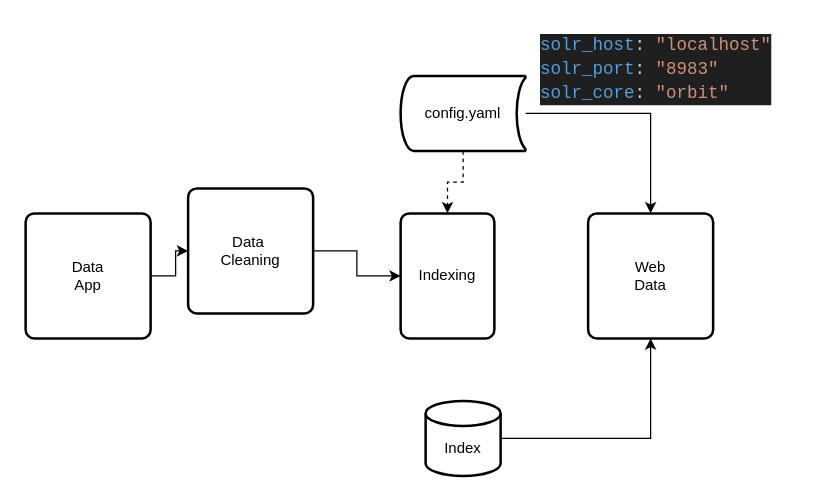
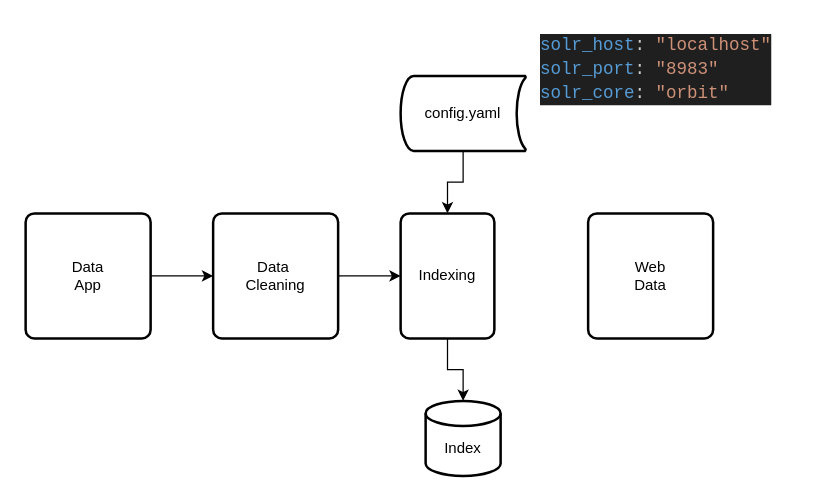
(634, 113) -> none
(459, 182) -> (459, 182)
(251, 251) -> (276, 276)
none -> (451, 369)
(622, 438) -> none
